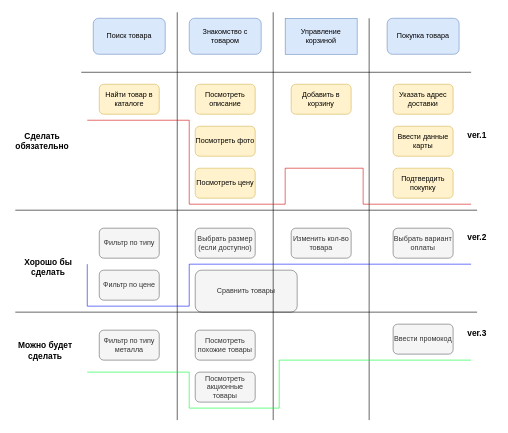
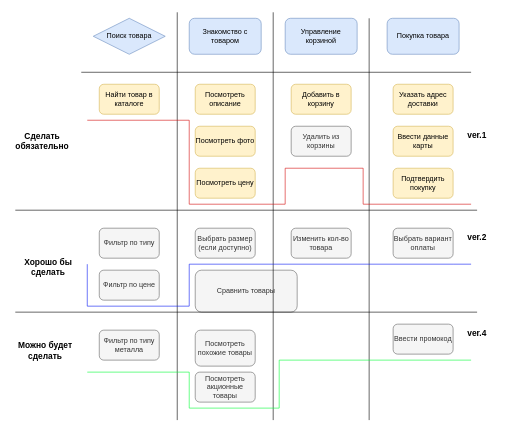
(129, 36) -> (129, 36)
(321, 36) -> (321, 36)
none -> (321, 141)
(477, 333) -> (477, 333)
(225, 345) -> (225, 348)
